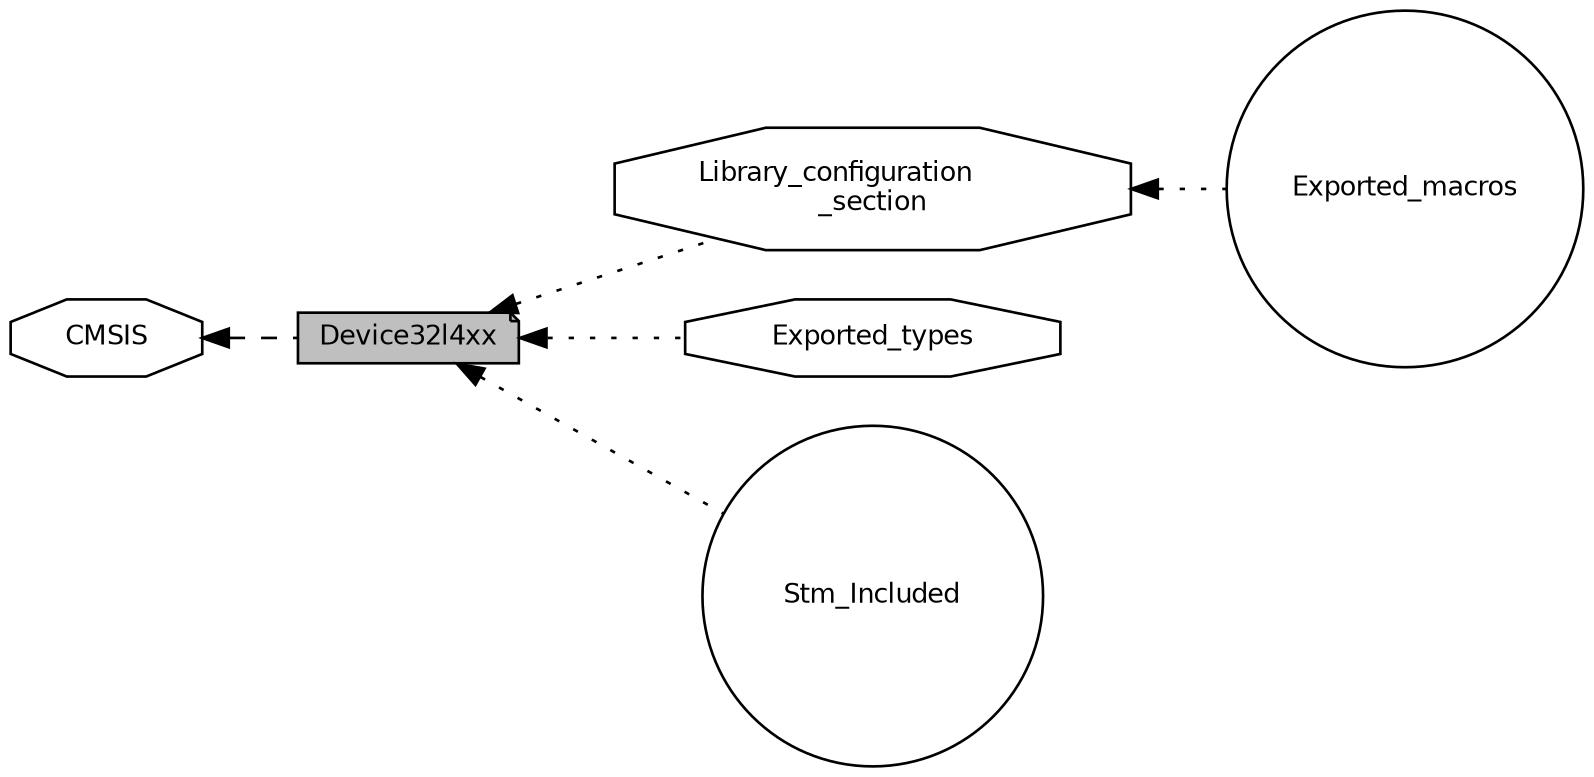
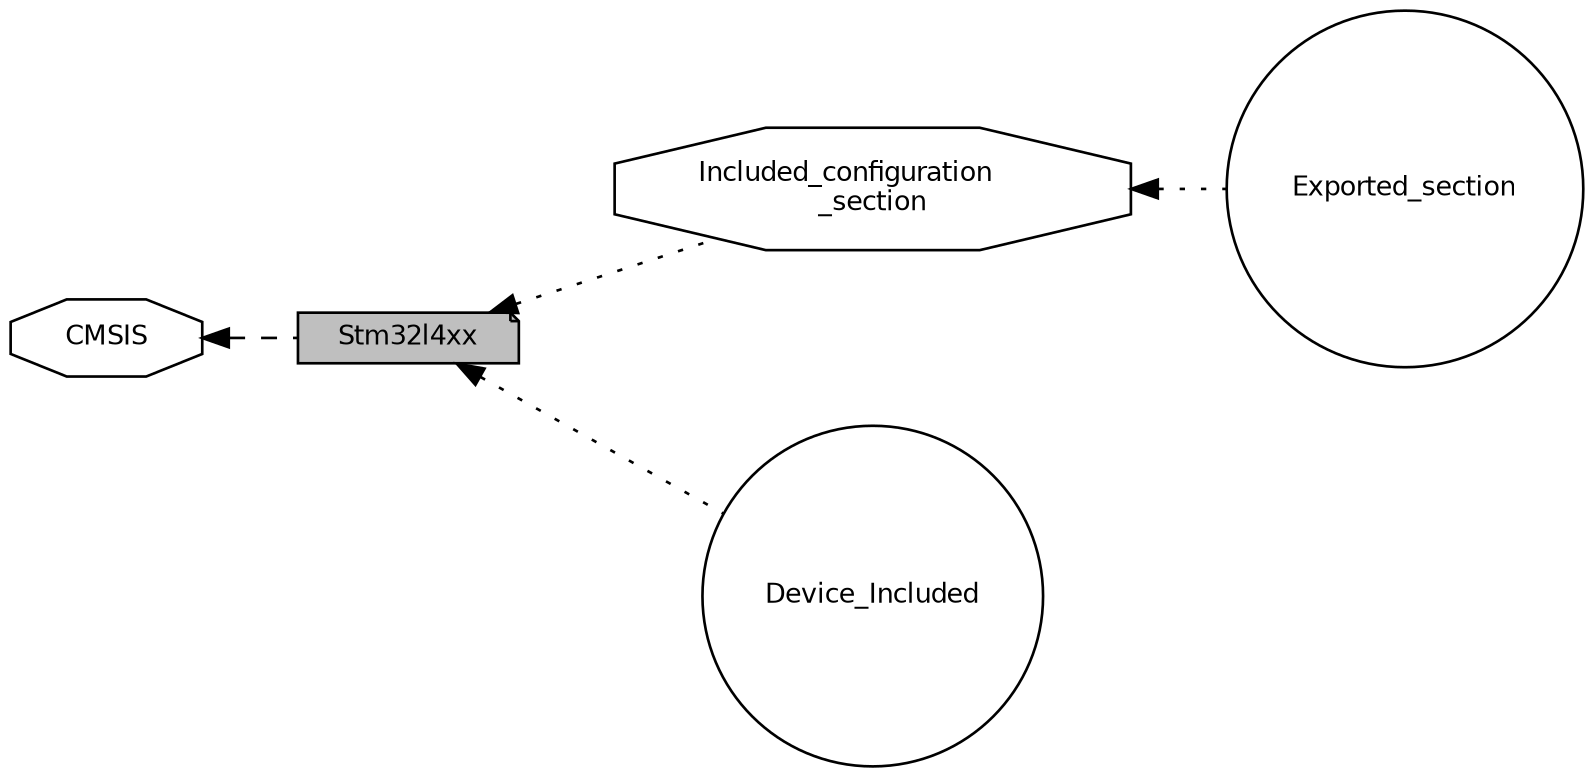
(873, 189) -> (873, 189)
(1405, 189) -> (1405, 189)
(408, 338) -> (408, 338)
(873, 338) -> none
(873, 596) -> (873, 596)
